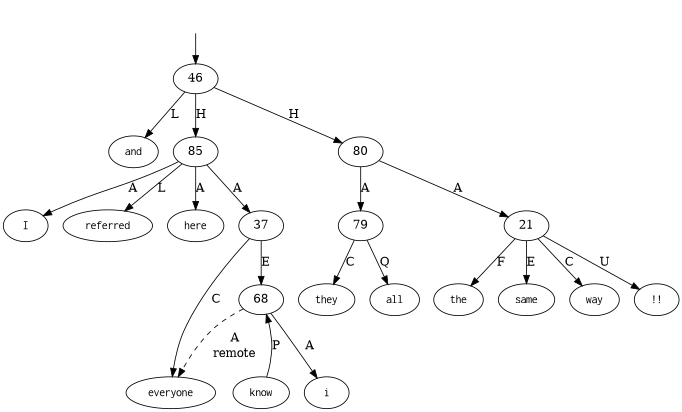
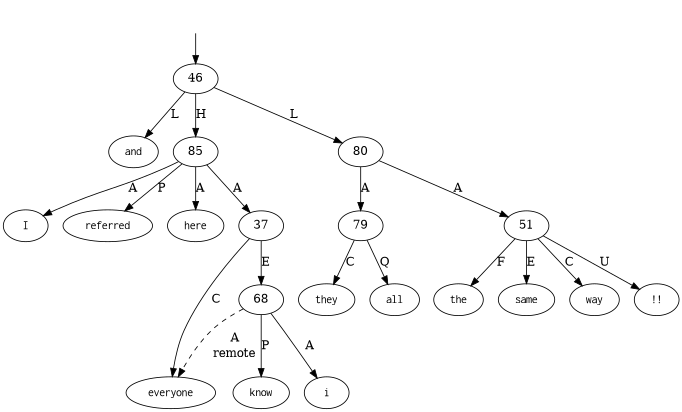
(294, 115) -> (294, 115)
(162, 189) -> (162, 189)
(527, 226) -> (527, 226)
(272, 350) -> (261, 342)
